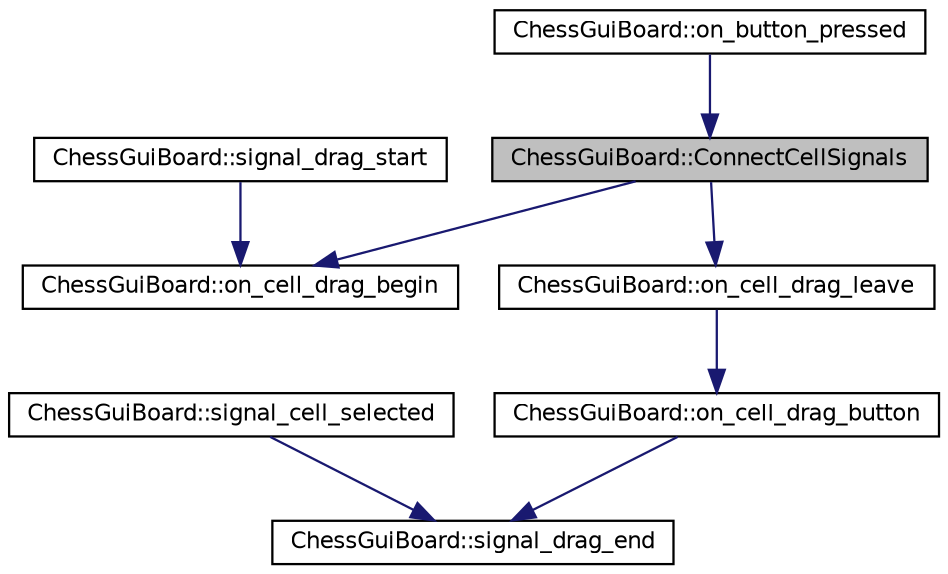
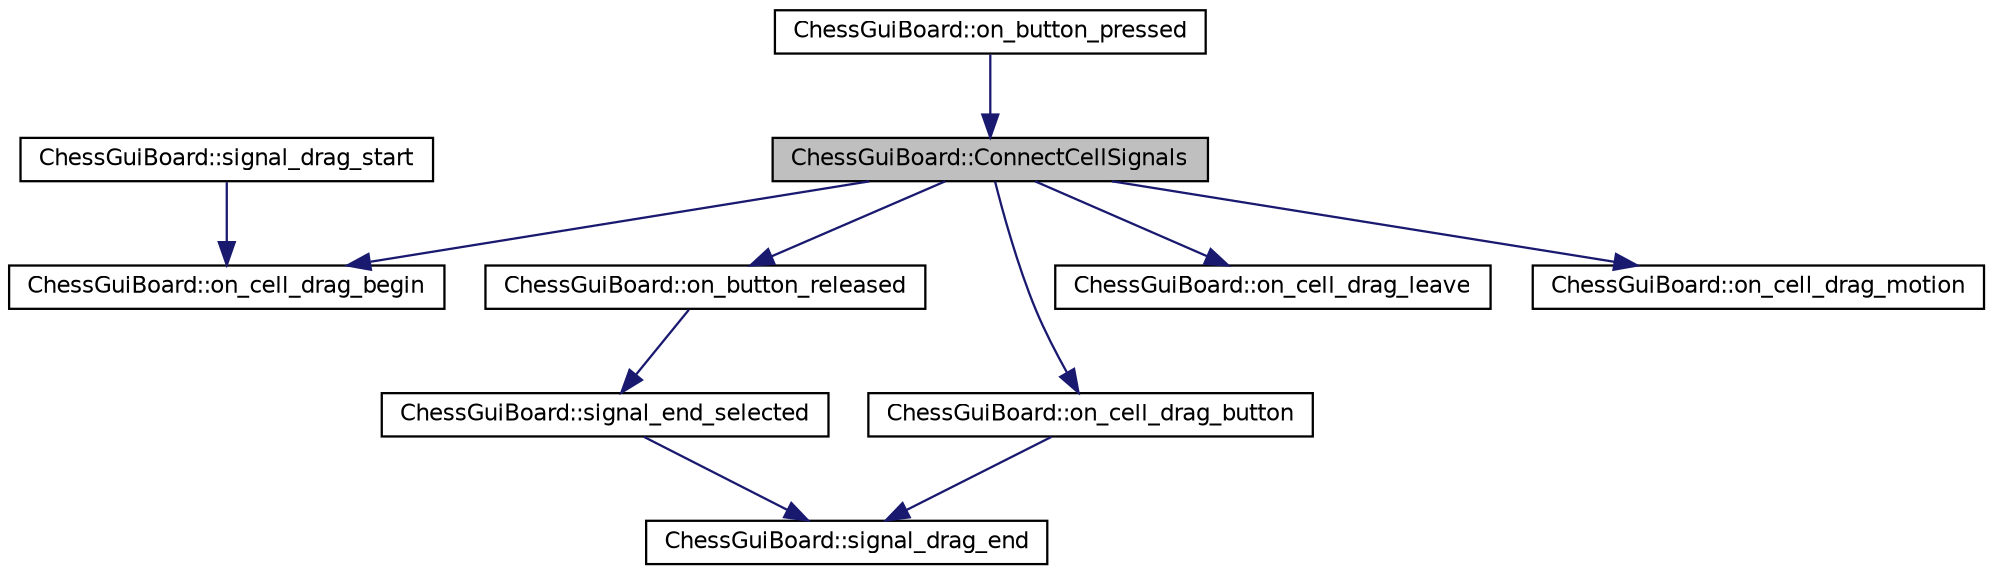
none -> (705, 287)
none -> (1758, 287)
(717, 340) -> (1024, 279)
(231, 415) -> (605, 415)
